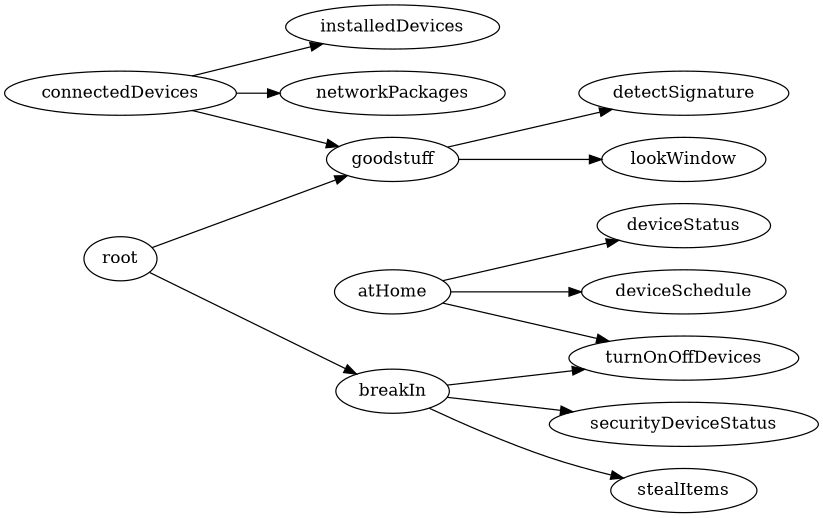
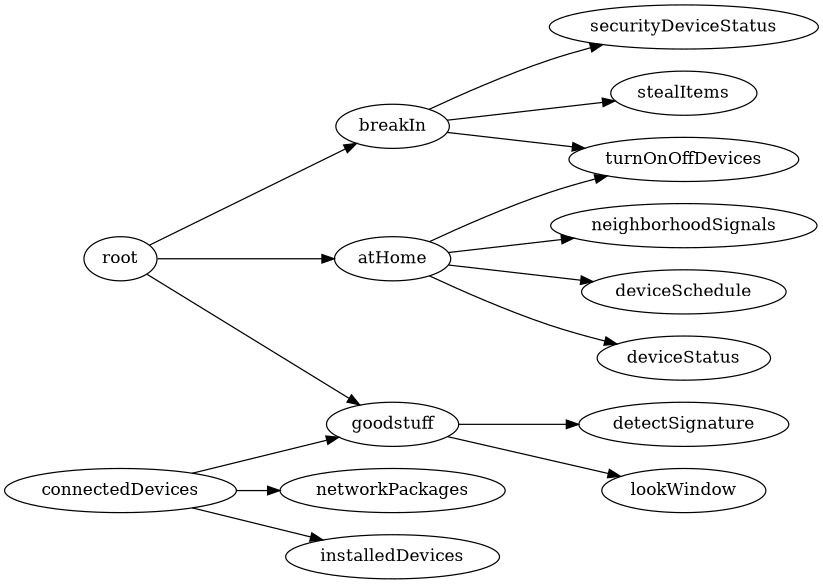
none -> (684, 226)
none -> (240, 259)
